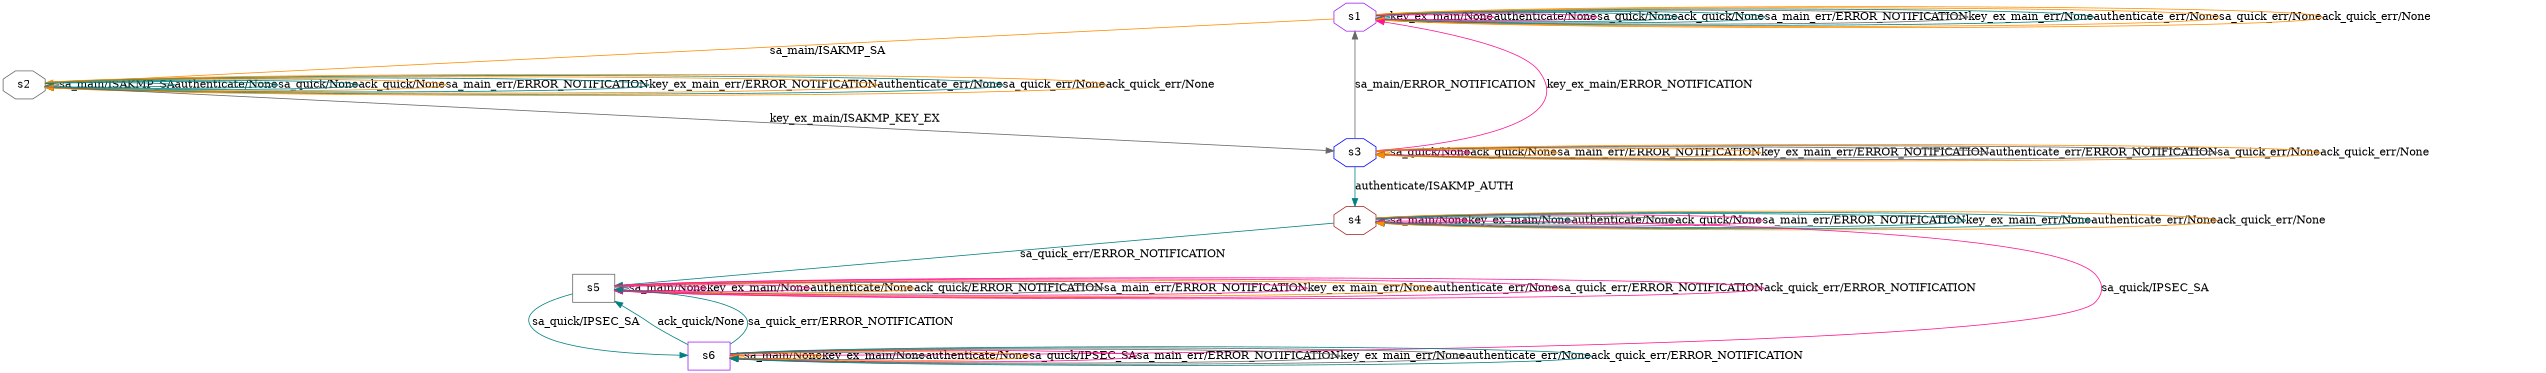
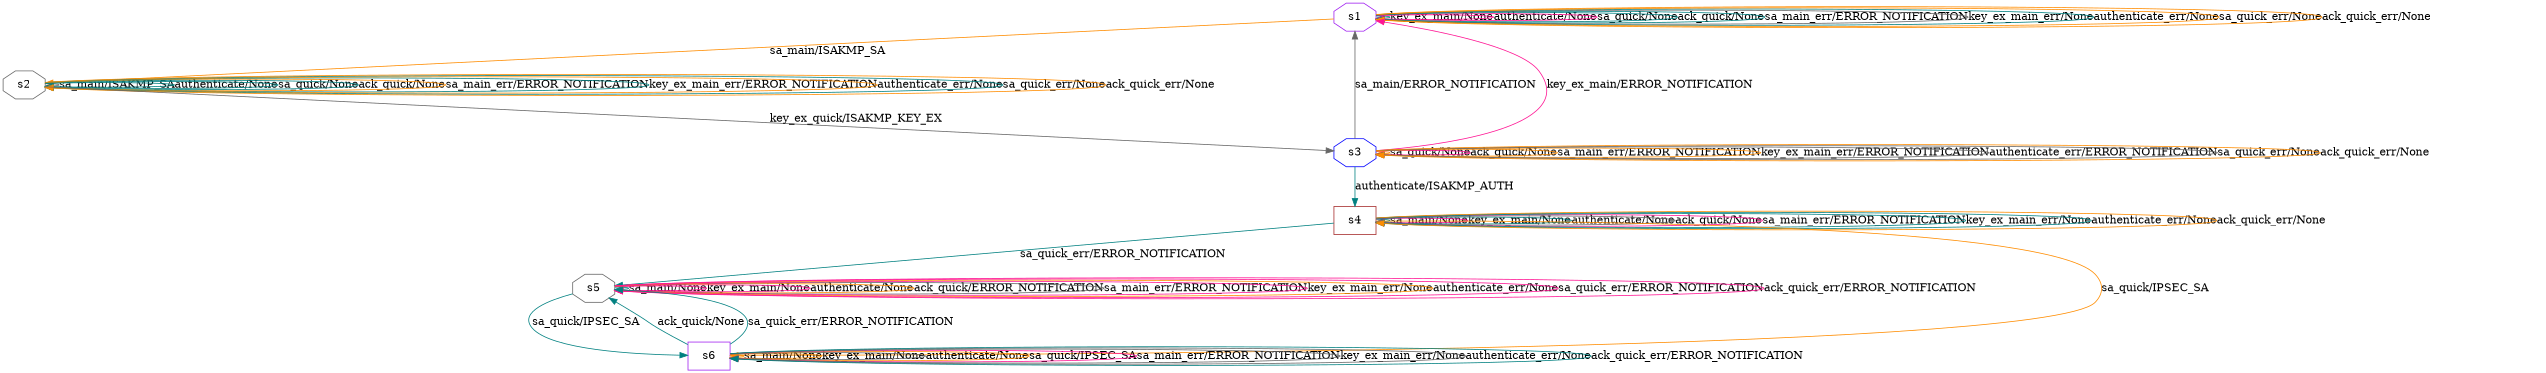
(855, 119) -> (856, 119)
(1355, 221) -> (1355, 221)
(594, 288) -> (594, 288)
(1796, 337) -> (1796, 337)
